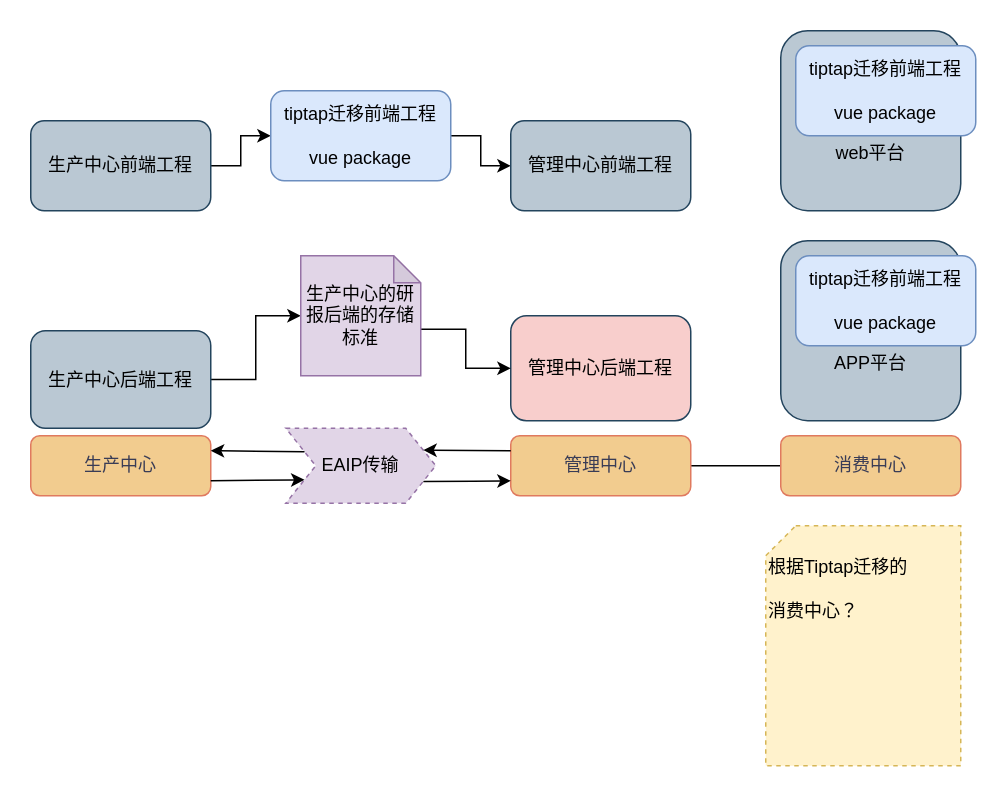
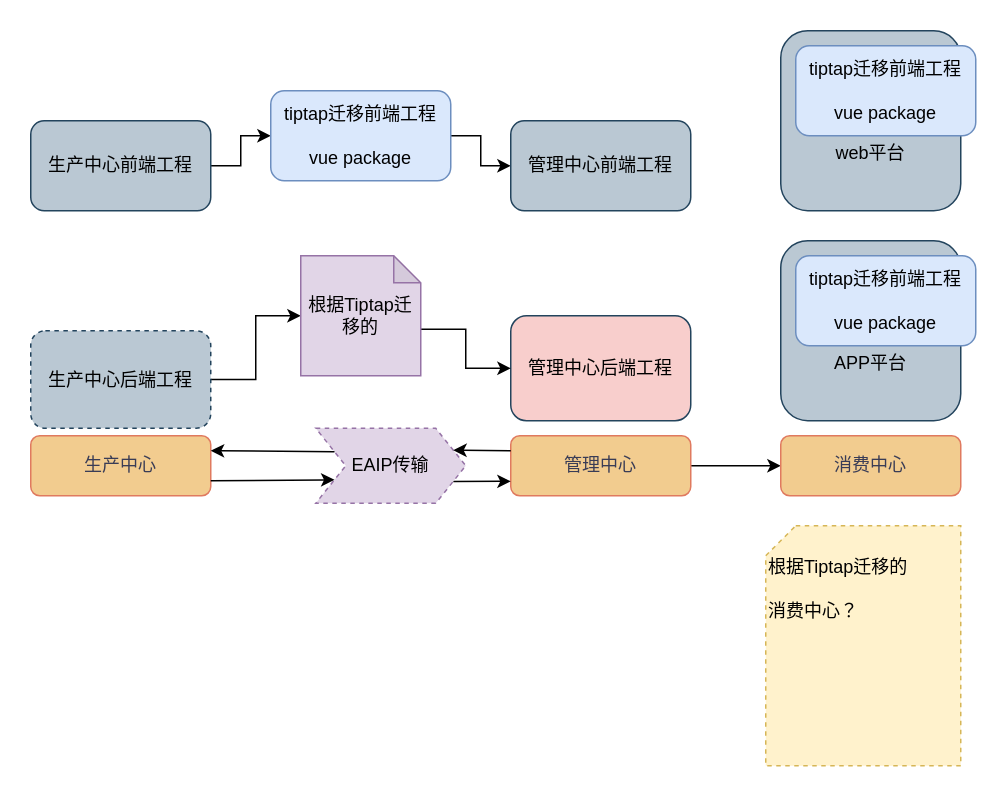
(361, 316) -> (361, 316)
(121, 380) -> (121, 380)
(361, 466) -> (391, 466)
(773, 466) -> (769, 466)
